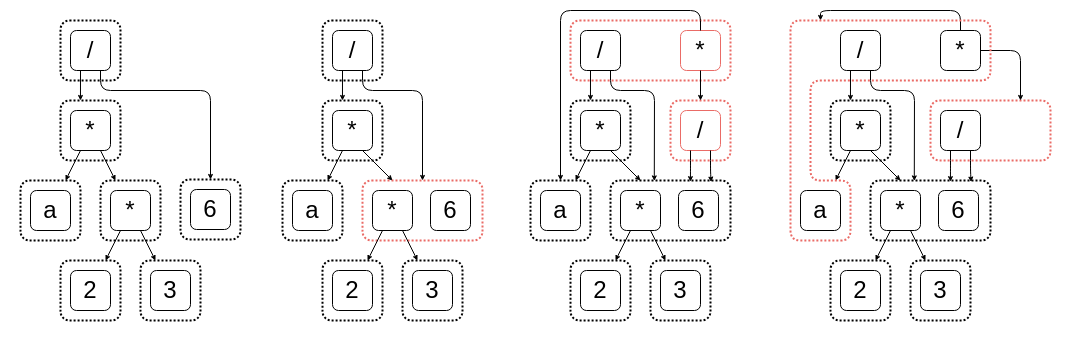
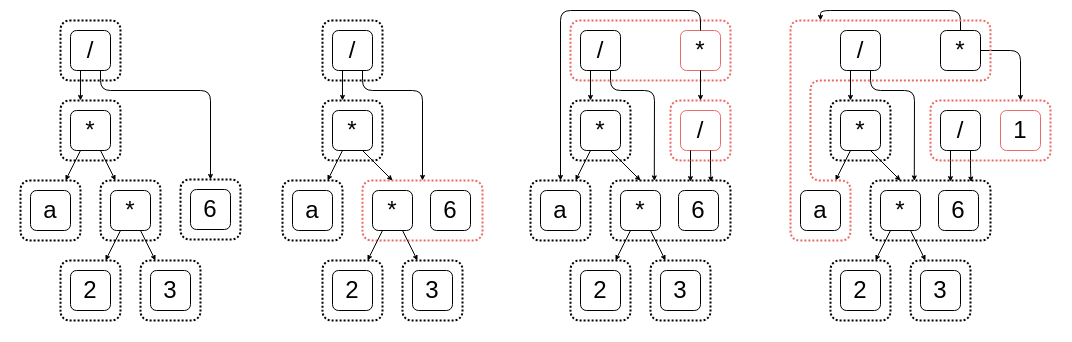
none -> (1021, 131)
